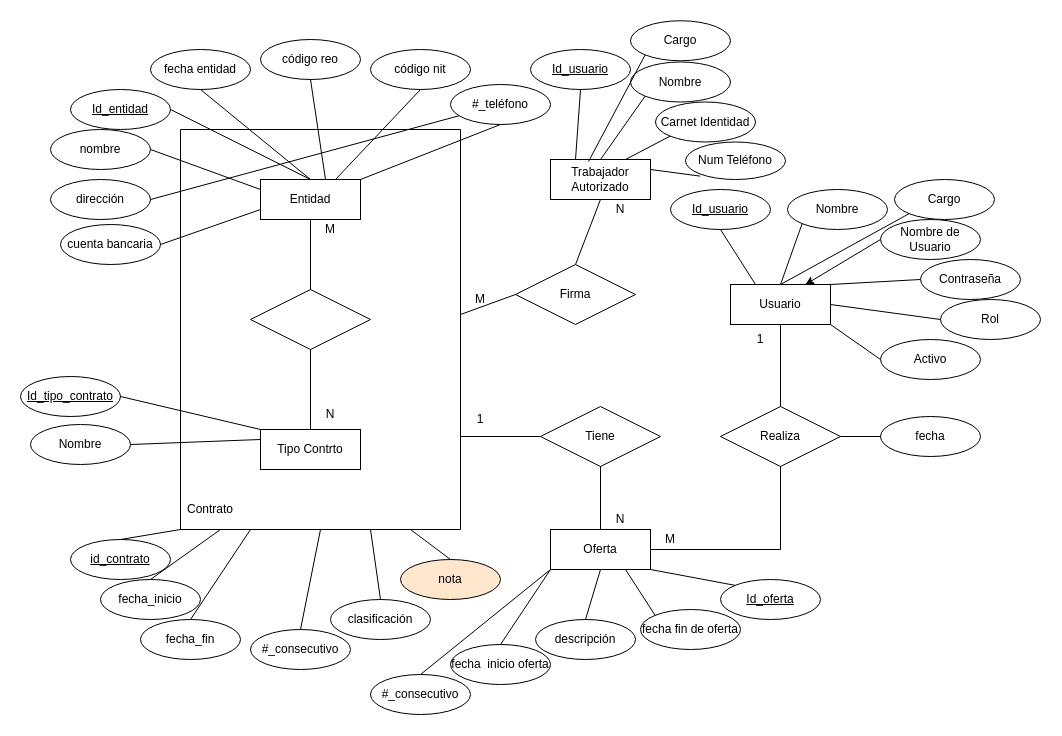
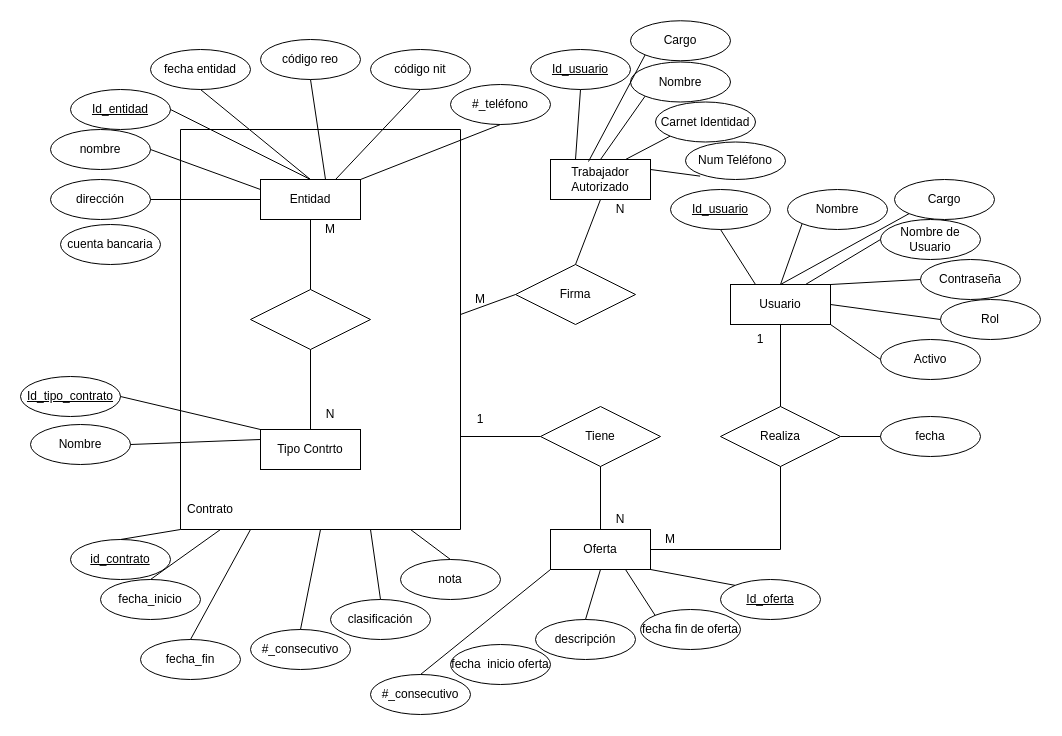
(260, 170) -> (206, 200)
(210, 227) -> none
(813, 280) -> (810, 282)
(451, 580) -> (451, 580)
(524, 609) -> none
(191, 640) -> (191, 660)
